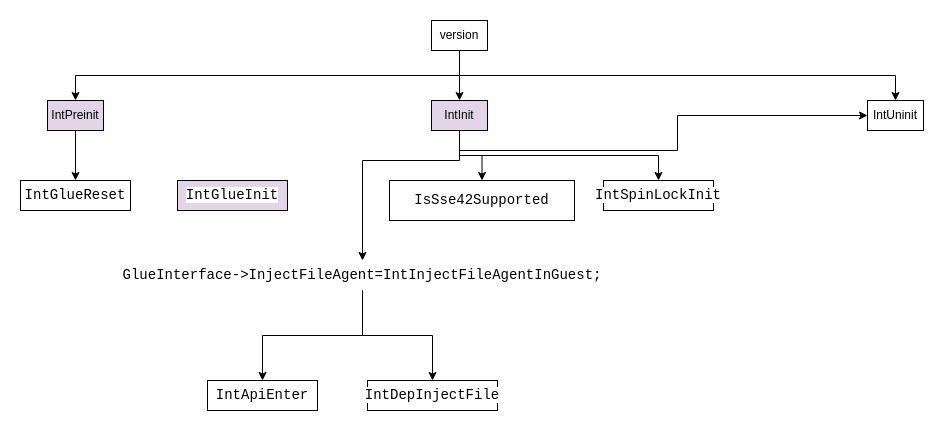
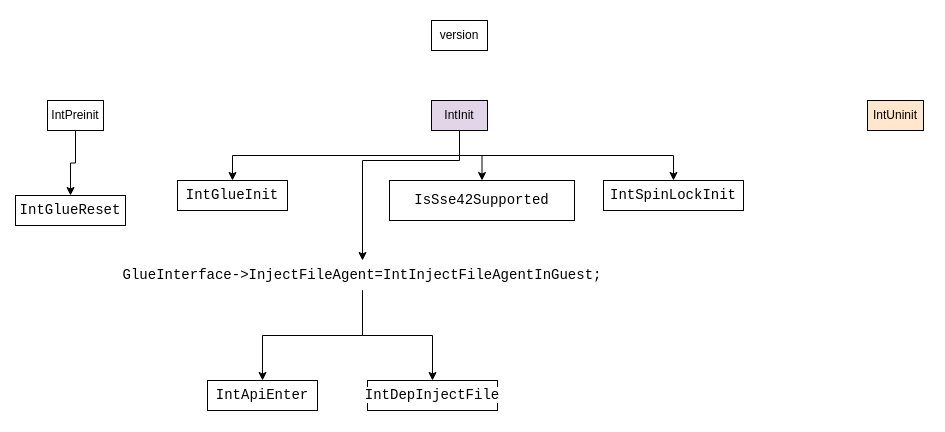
(258, 76) -> none
(688, 76) -> none
(460, 85) -> none
(76, 116) -> (76, 116)
(896, 116) -> (896, 116)
(678, 150) -> (336, 156)
(76, 196) -> (71, 211)
(233, 196) -> (233, 196)
(659, 196) -> (674, 196)
